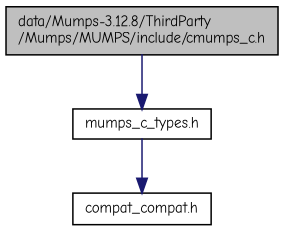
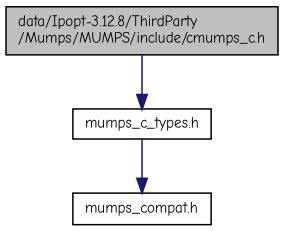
(142, 31) -> (142, 31)
(142, 209) -> (142, 209)
